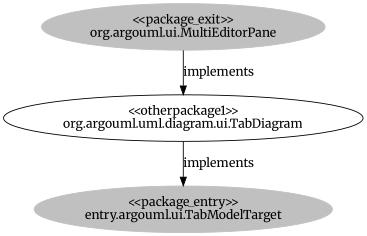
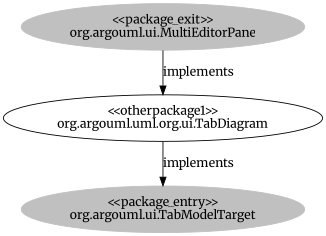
(183, 118) -> (163, 118)
(183, 209) -> (163, 209)
